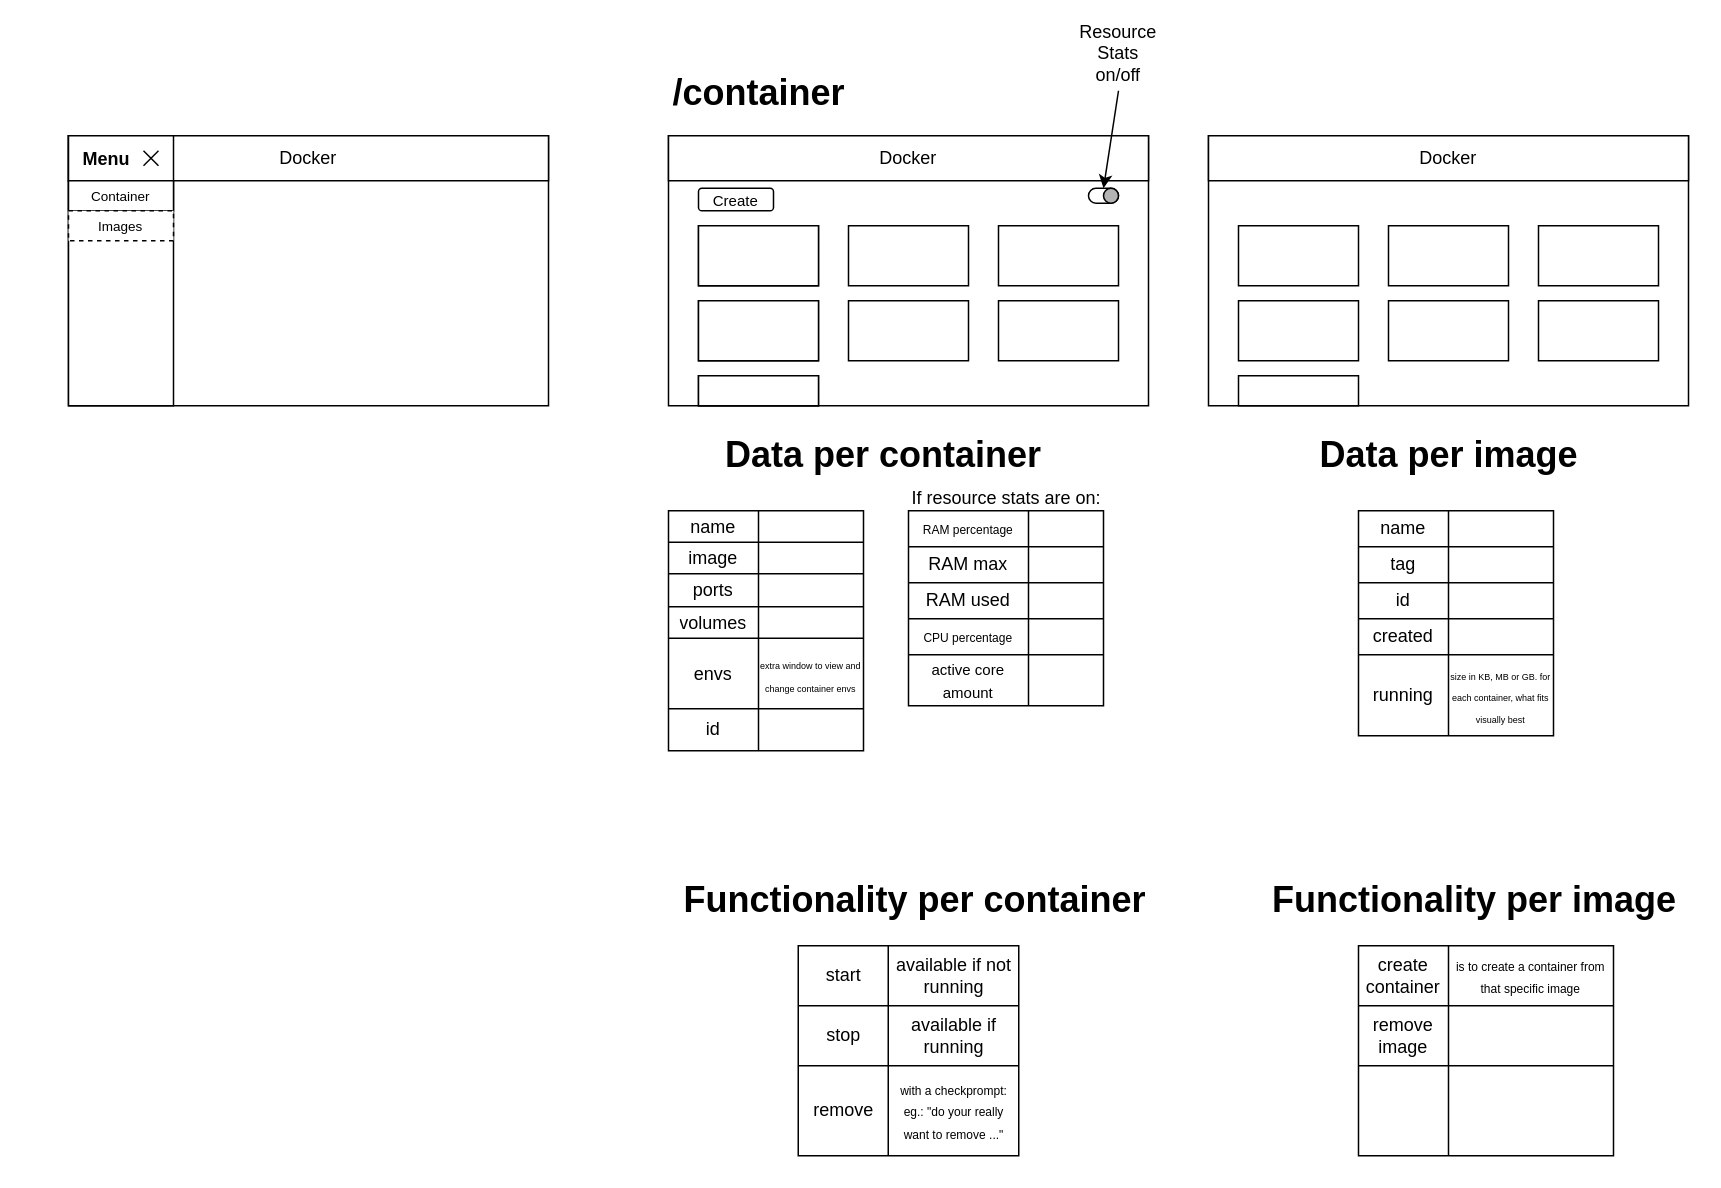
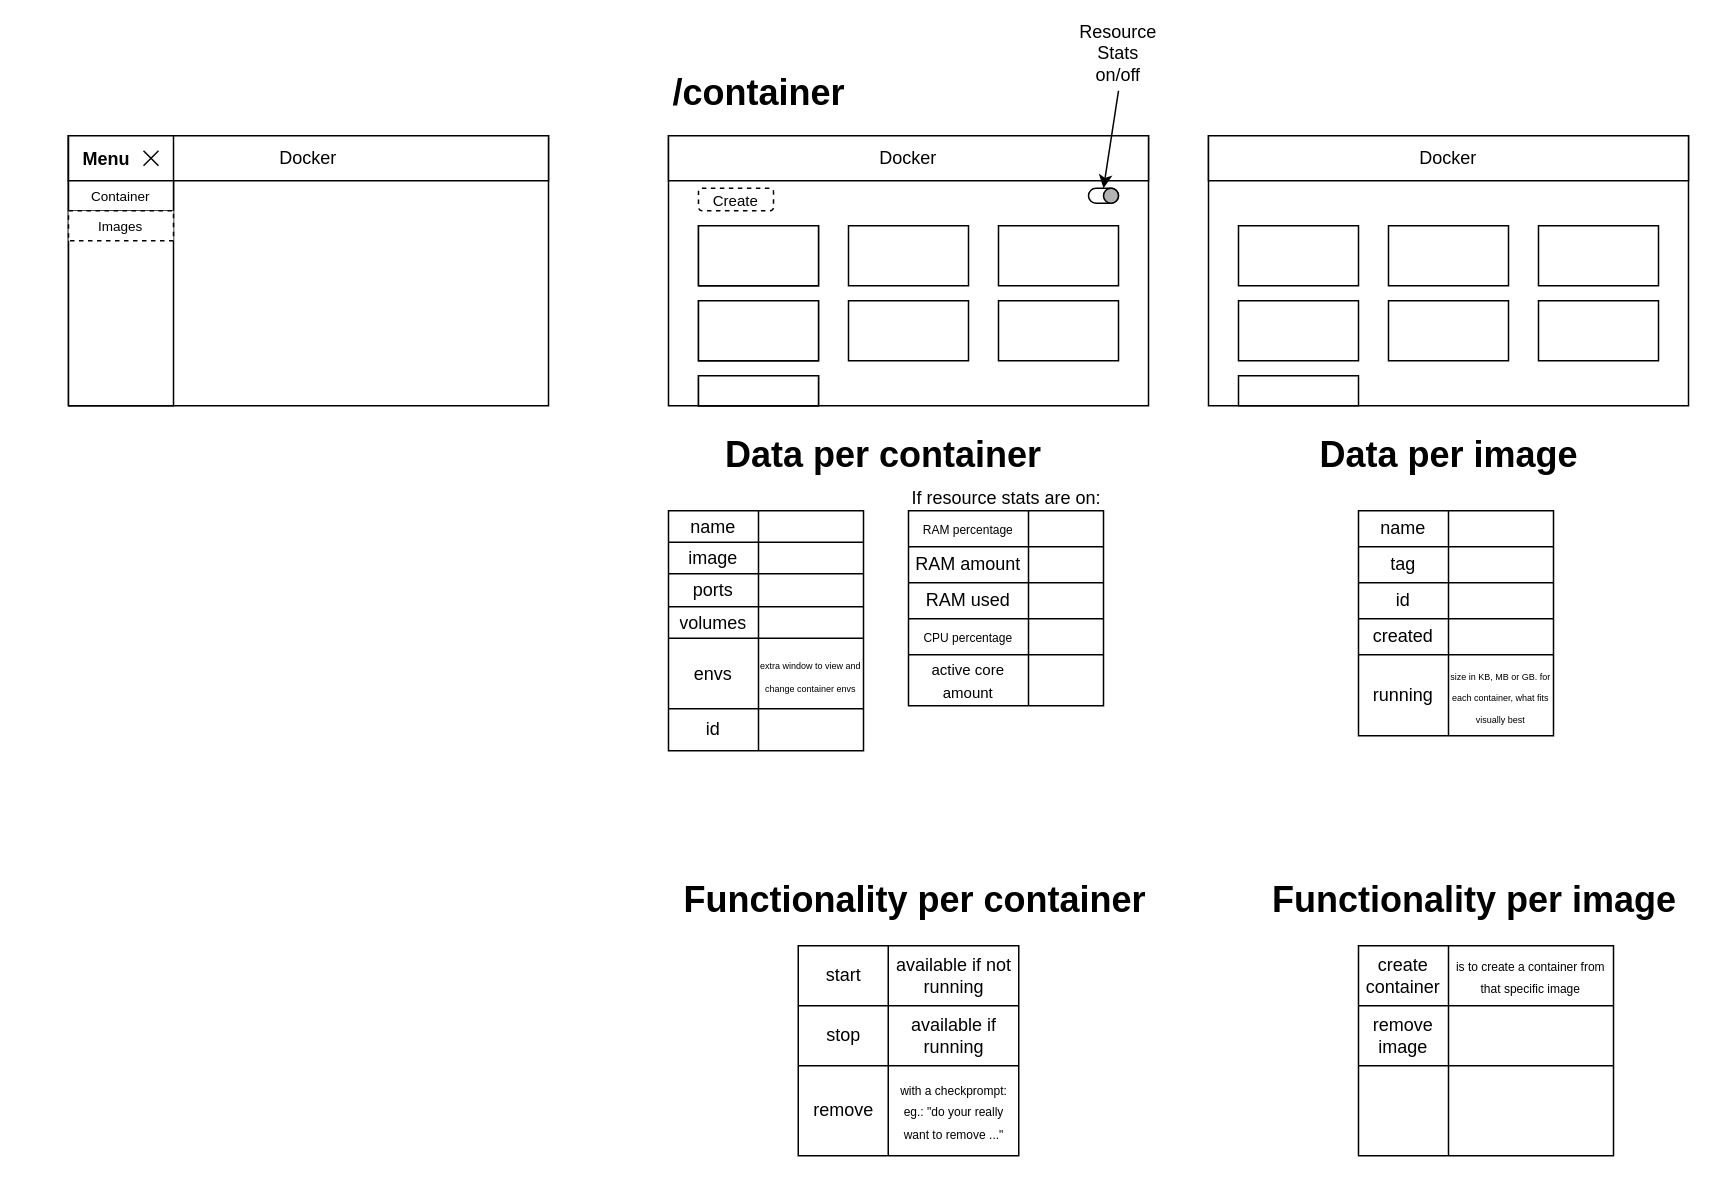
(736, 200) -> (736, 200)
(968, 565) -> (968, 565)
